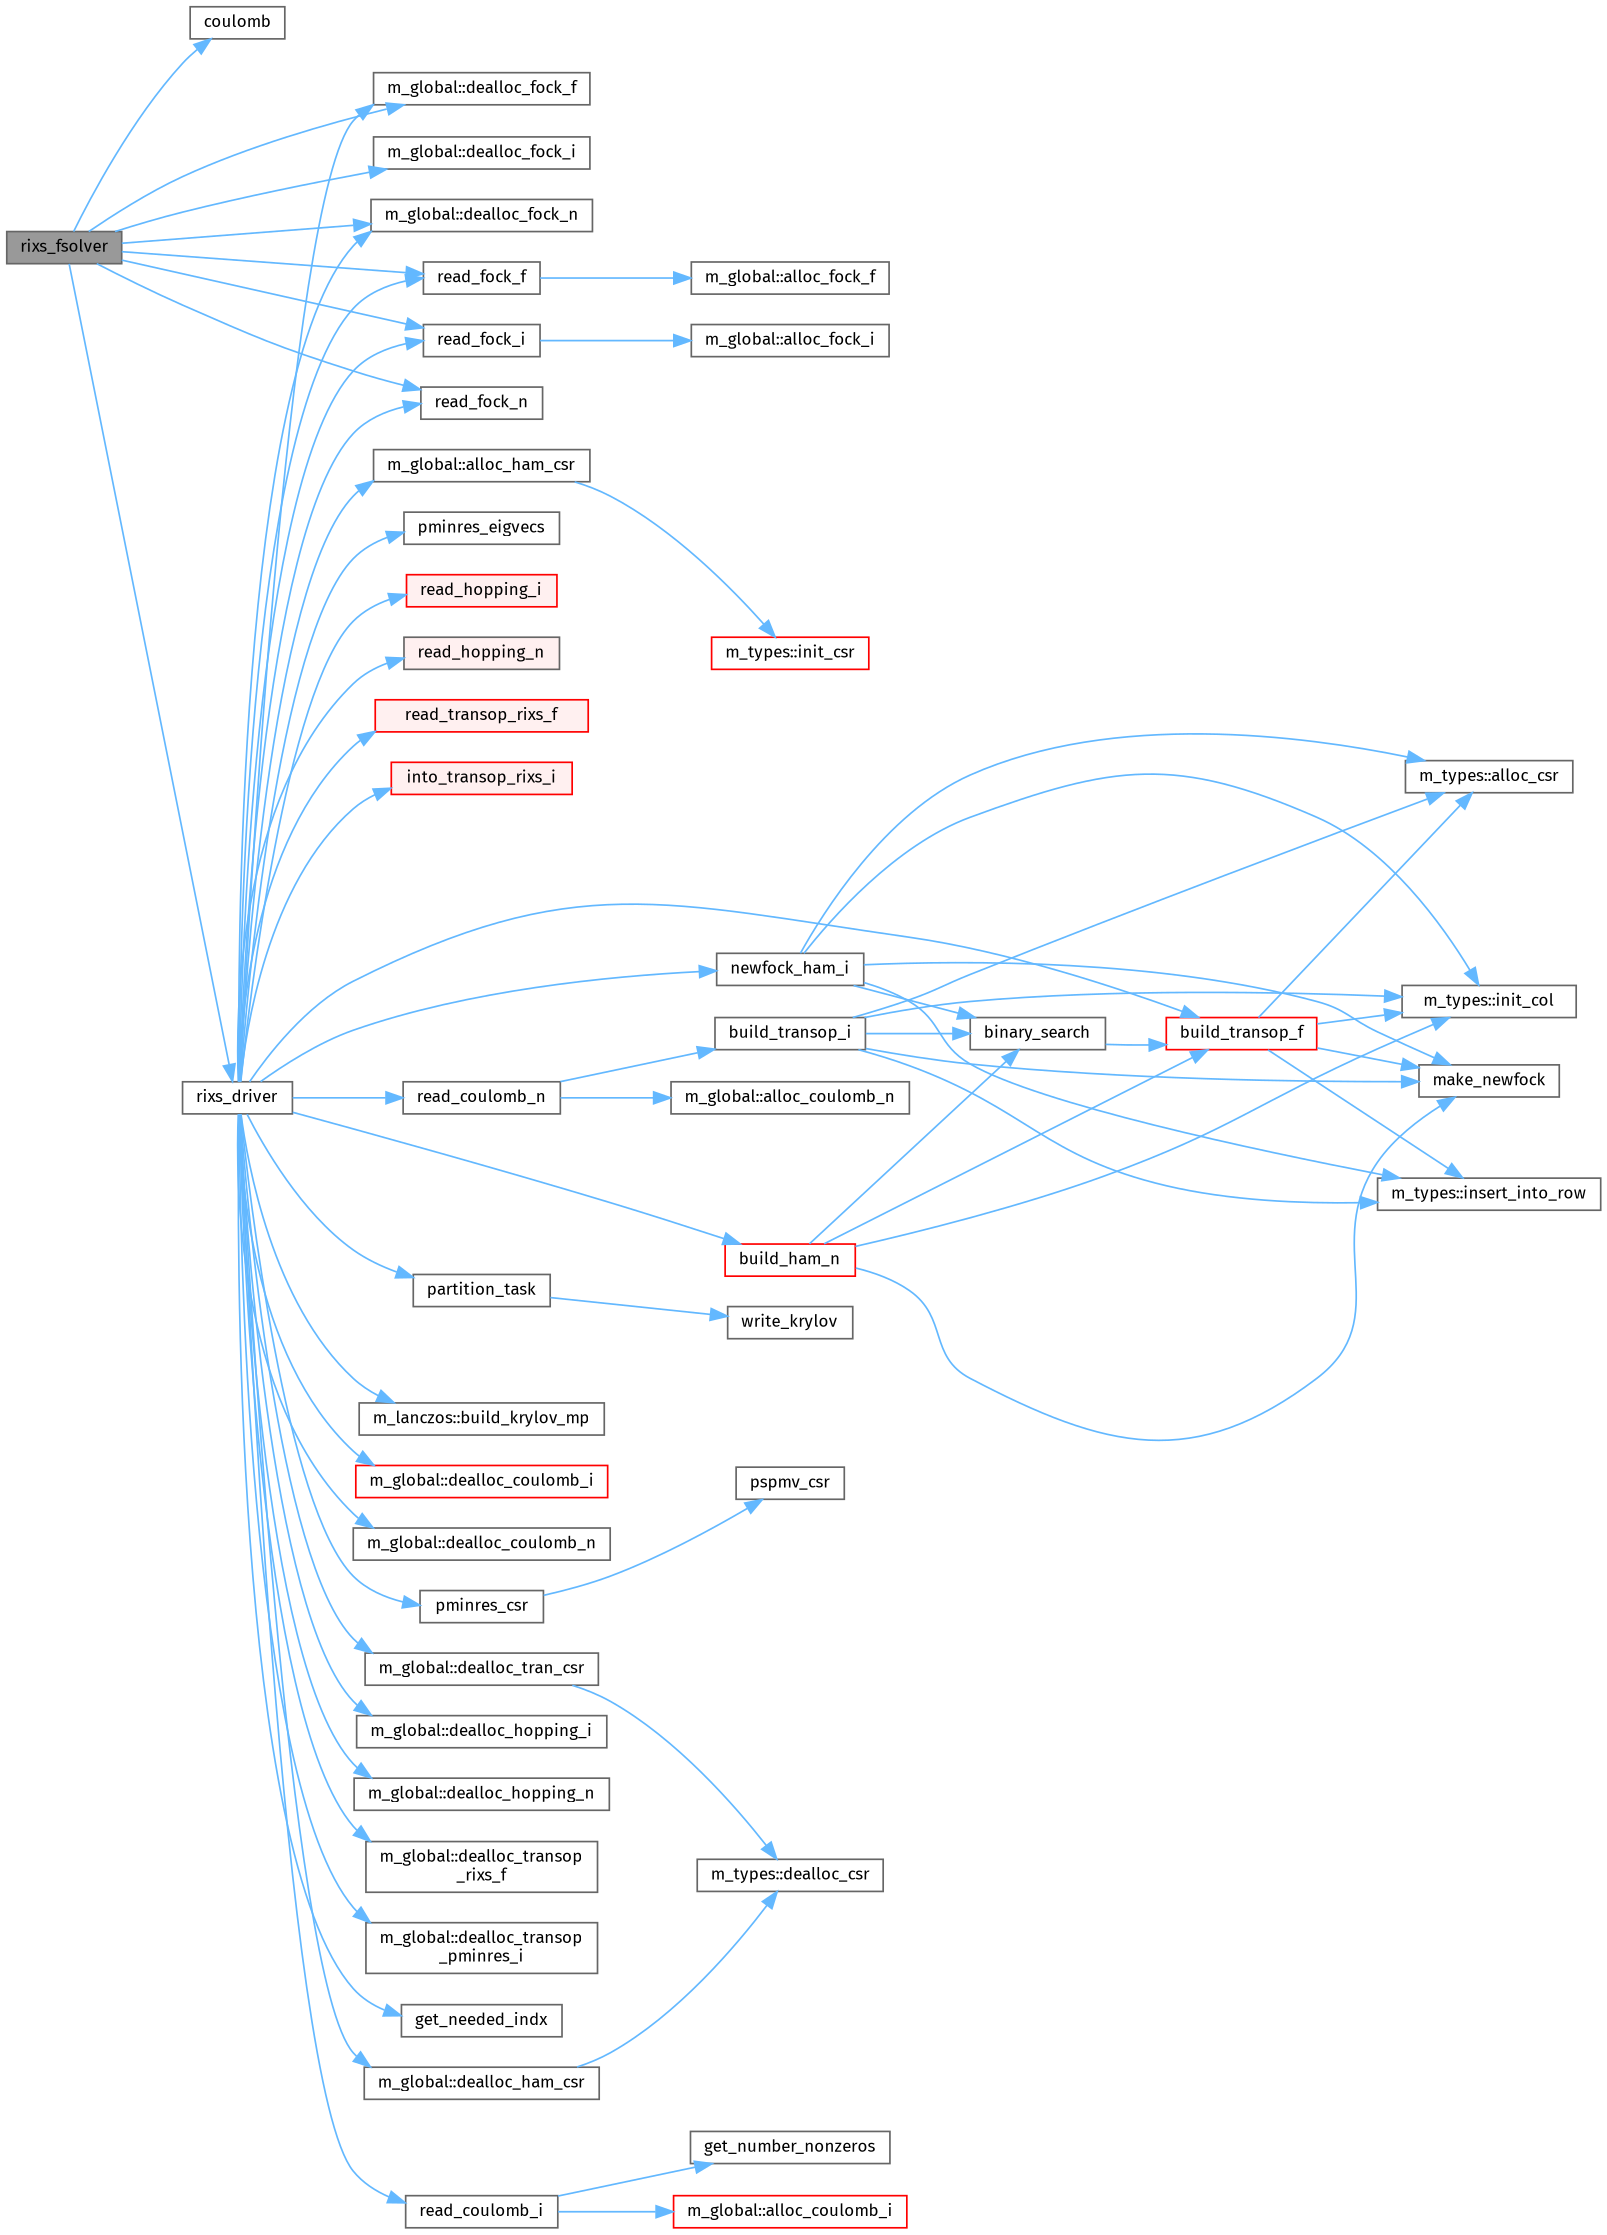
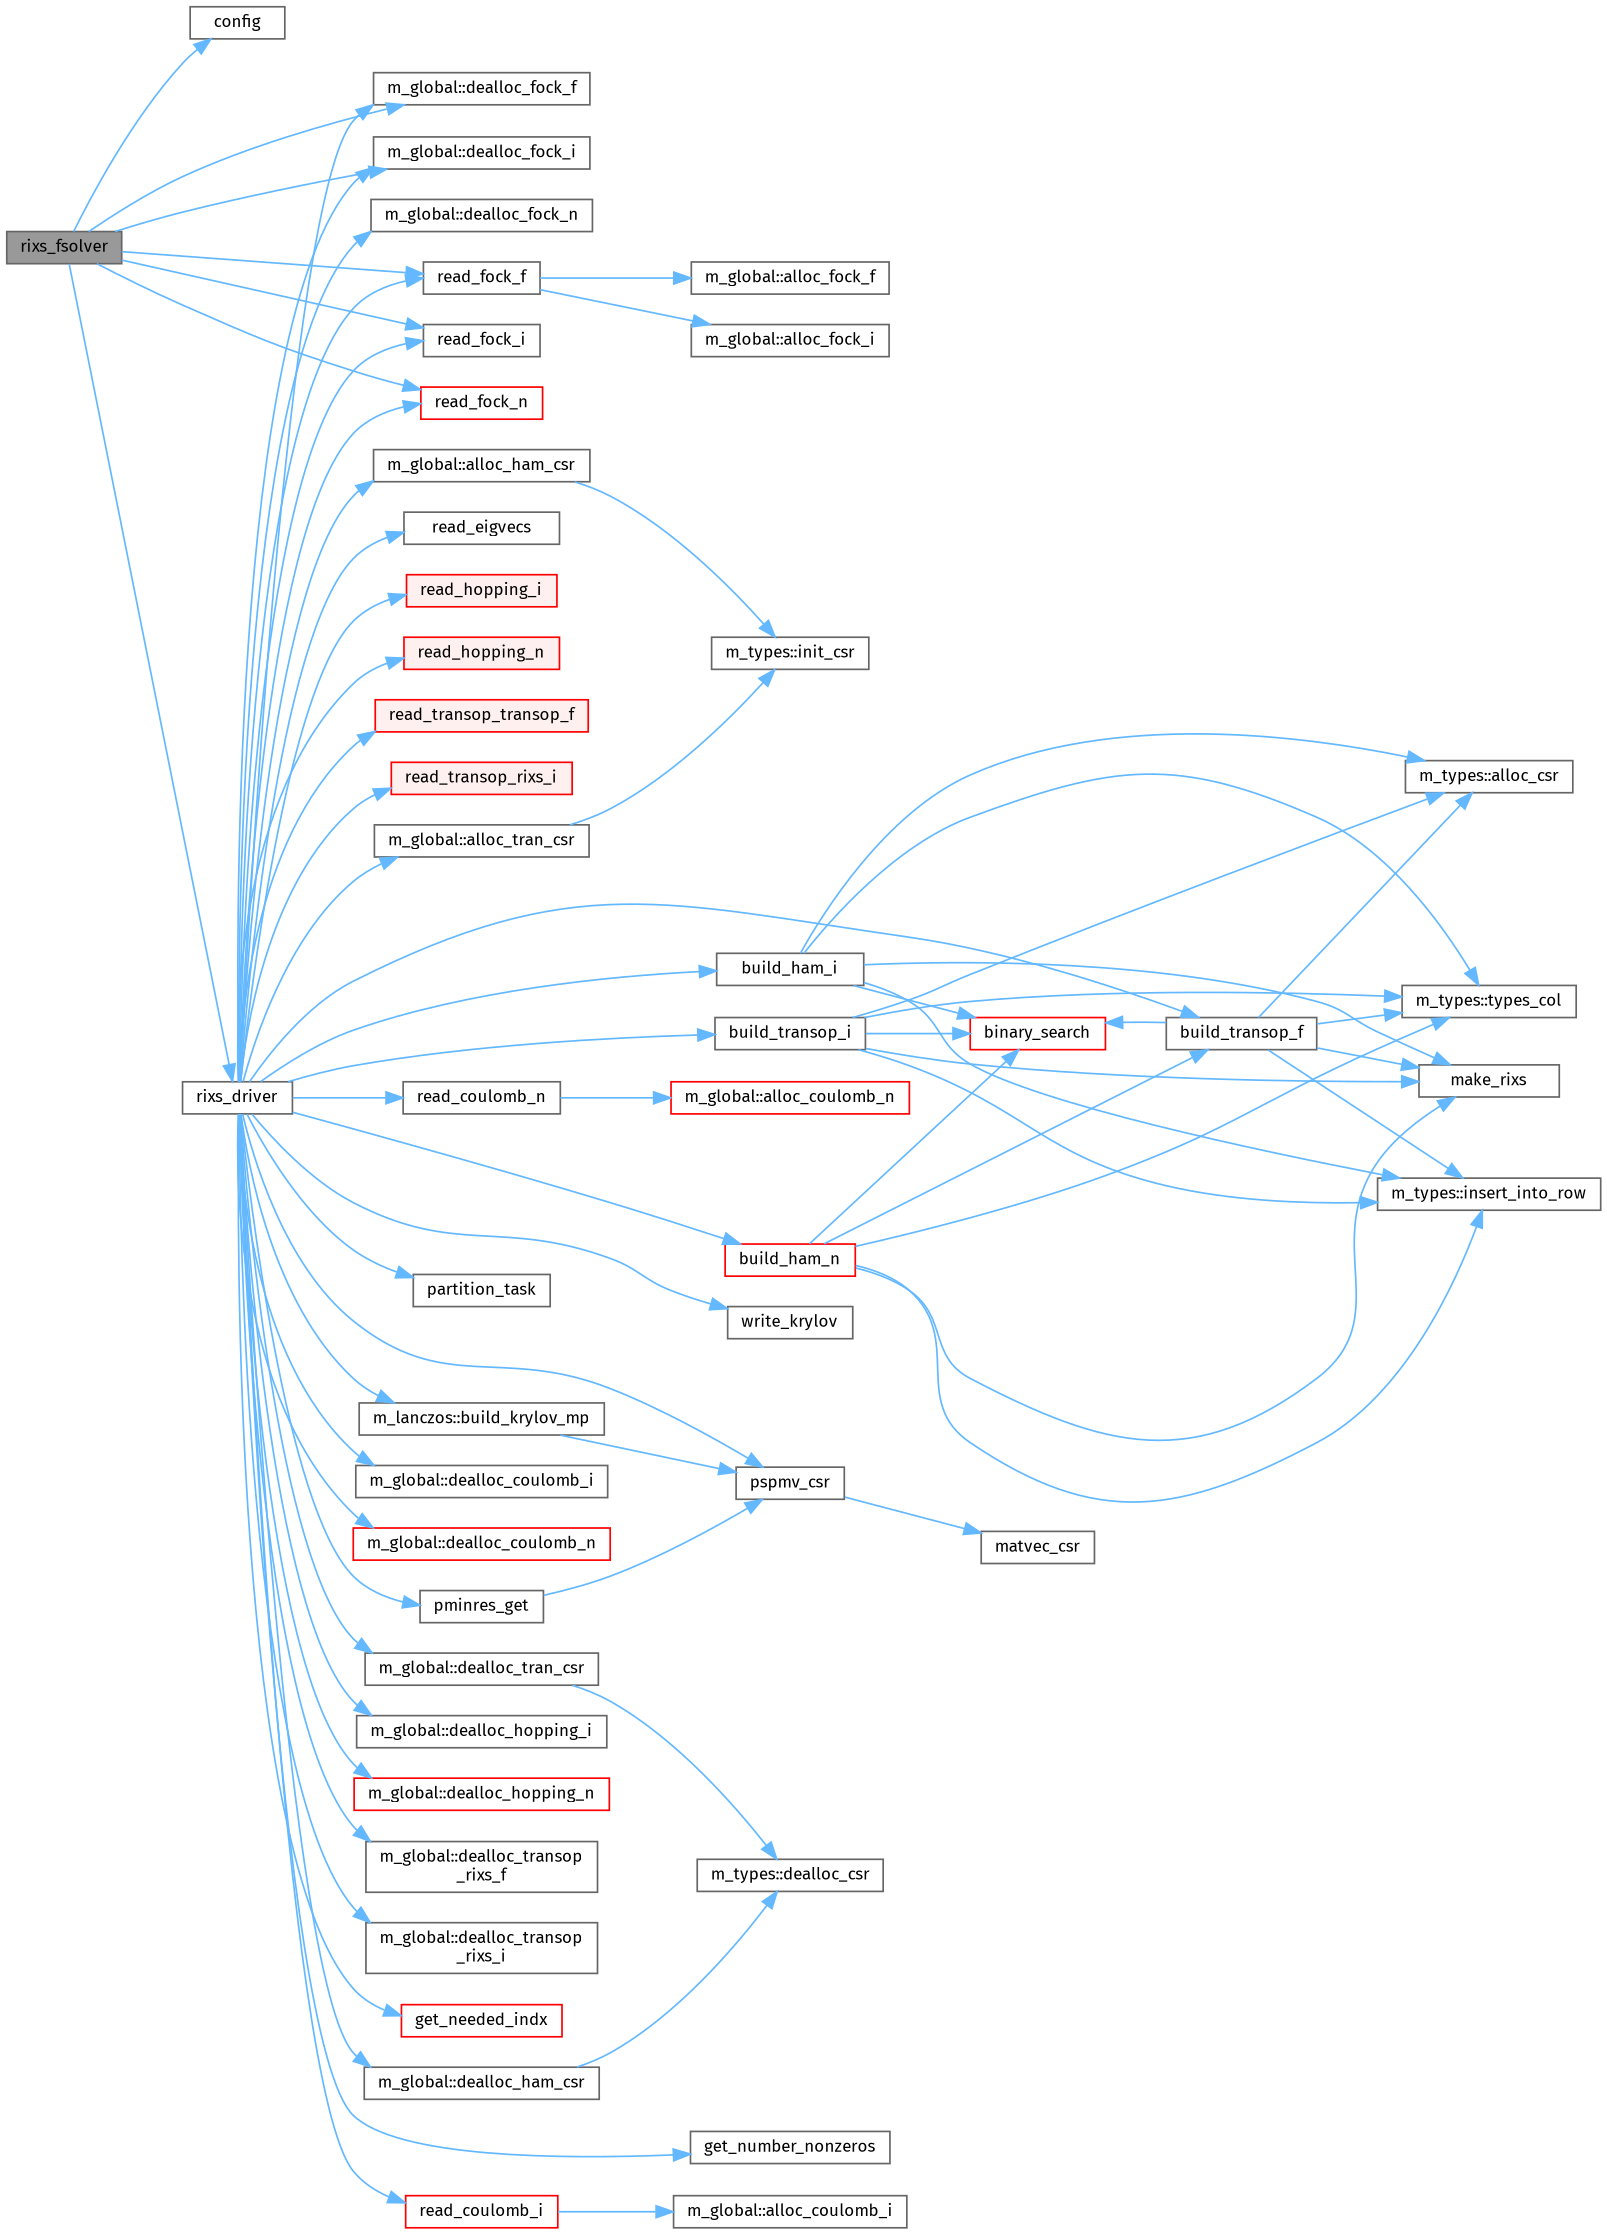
(237, 23) -> (237, 23)
(238, 234) -> none
(607, 341) -> (617, 305)
(482, 403) -> (482, 403)
none -> (264, 482)
(482, 528) -> (482, 528)
(482, 653) -> (482, 653)
(790, 653) -> (790, 653)
(482, 716) -> (482, 716)
(482, 778) -> (482, 778)
none -> (482, 841)
(790, 969) -> (790, 969)
(1489, 1001) -> (1489, 1001)
(1038, 1034) -> (1038, 1034)
(1242, 1034) -> (1242, 1034)
(1127, 1045) -> (1145, 1022)
(629, 1067) -> (492, 1048)
(1489, 1081) -> (1489, 1081)
(790, 1098) -> (790, 1098)
(630, 1306) -> (468, 1235)
none -> (436, 1361)
none -> (640, 1452)
(482, 1482) -> (482, 1482)
none -> (1164, 1499)
(482, 1544) -> (482, 1544)
none -> (1038, 1547)
(482, 1607) -> (482, 1607)
(482, 1794) -> (482, 1794)
(482, 1948) -> (482, 1948)
(482, 2021) -> (482, 2021)
(627, 2182) -> (336, 2078)
(482, 2212) -> (482, 2212)
(790, 2212) -> (790, 2212)
